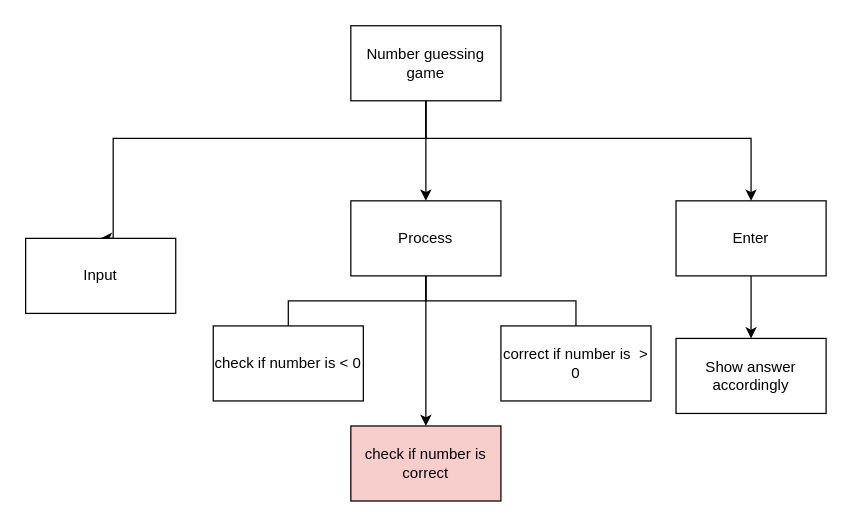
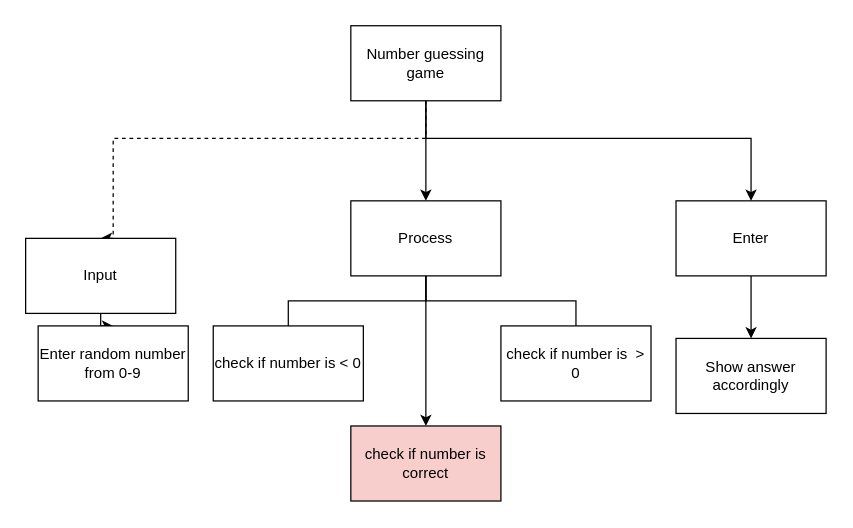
(217, 138) -> (217, 138)
none -> (101, 321)
none -> (113, 363)
(576, 363) -> (576, 363)
